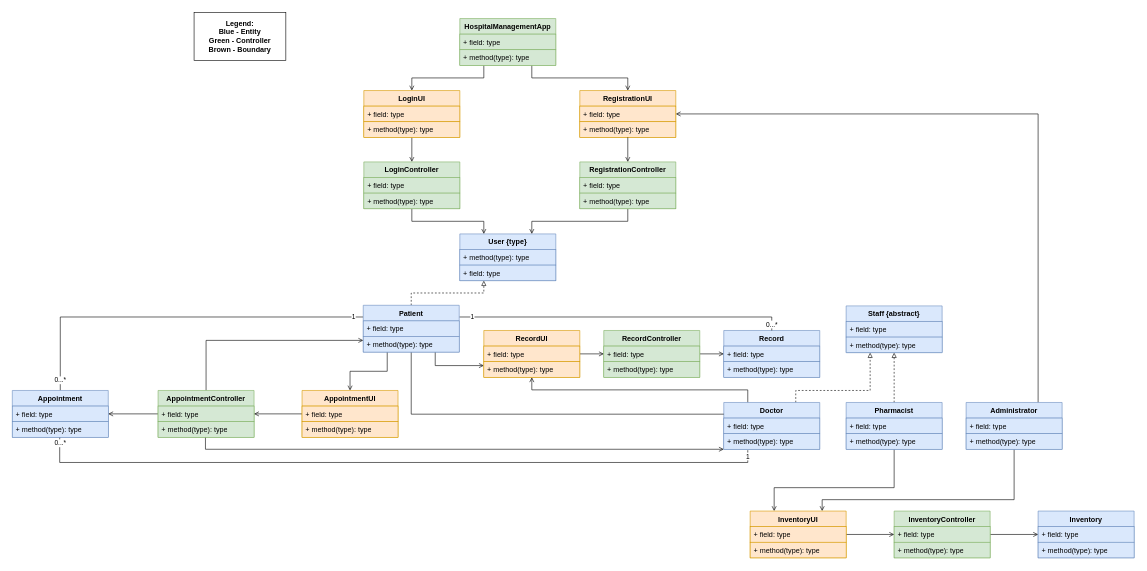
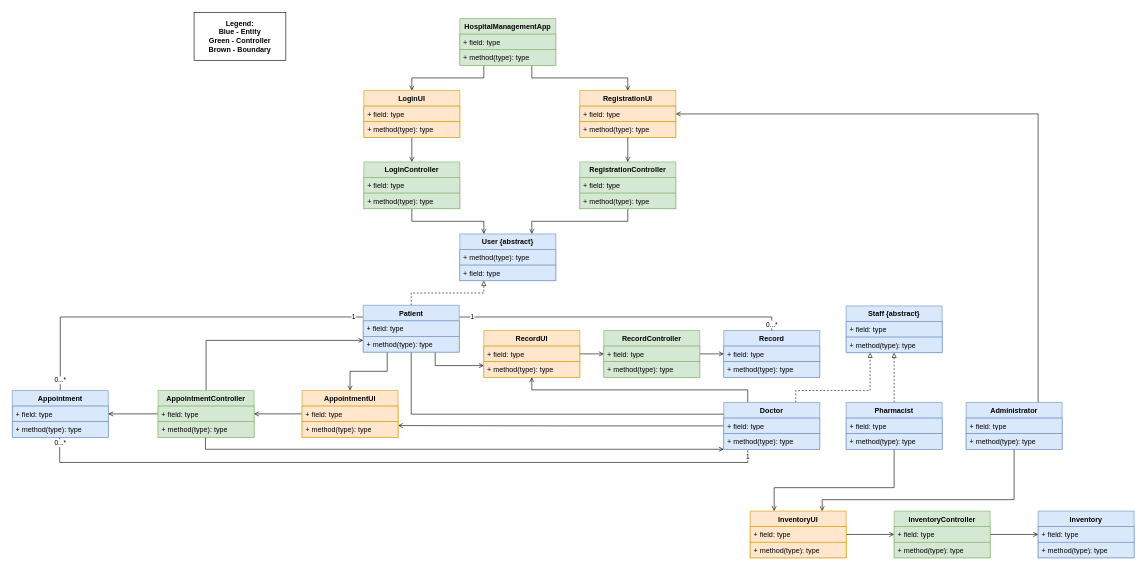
(508, 242) -> (508, 242)
none -> (561, 426)
